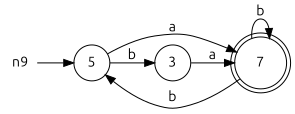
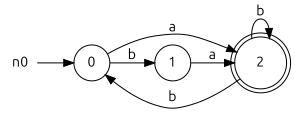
(20, 63) -> (20, 63)
(92, 63) -> (92, 63)
(173, 63) -> (173, 63)
(261, 63) -> (261, 63)
